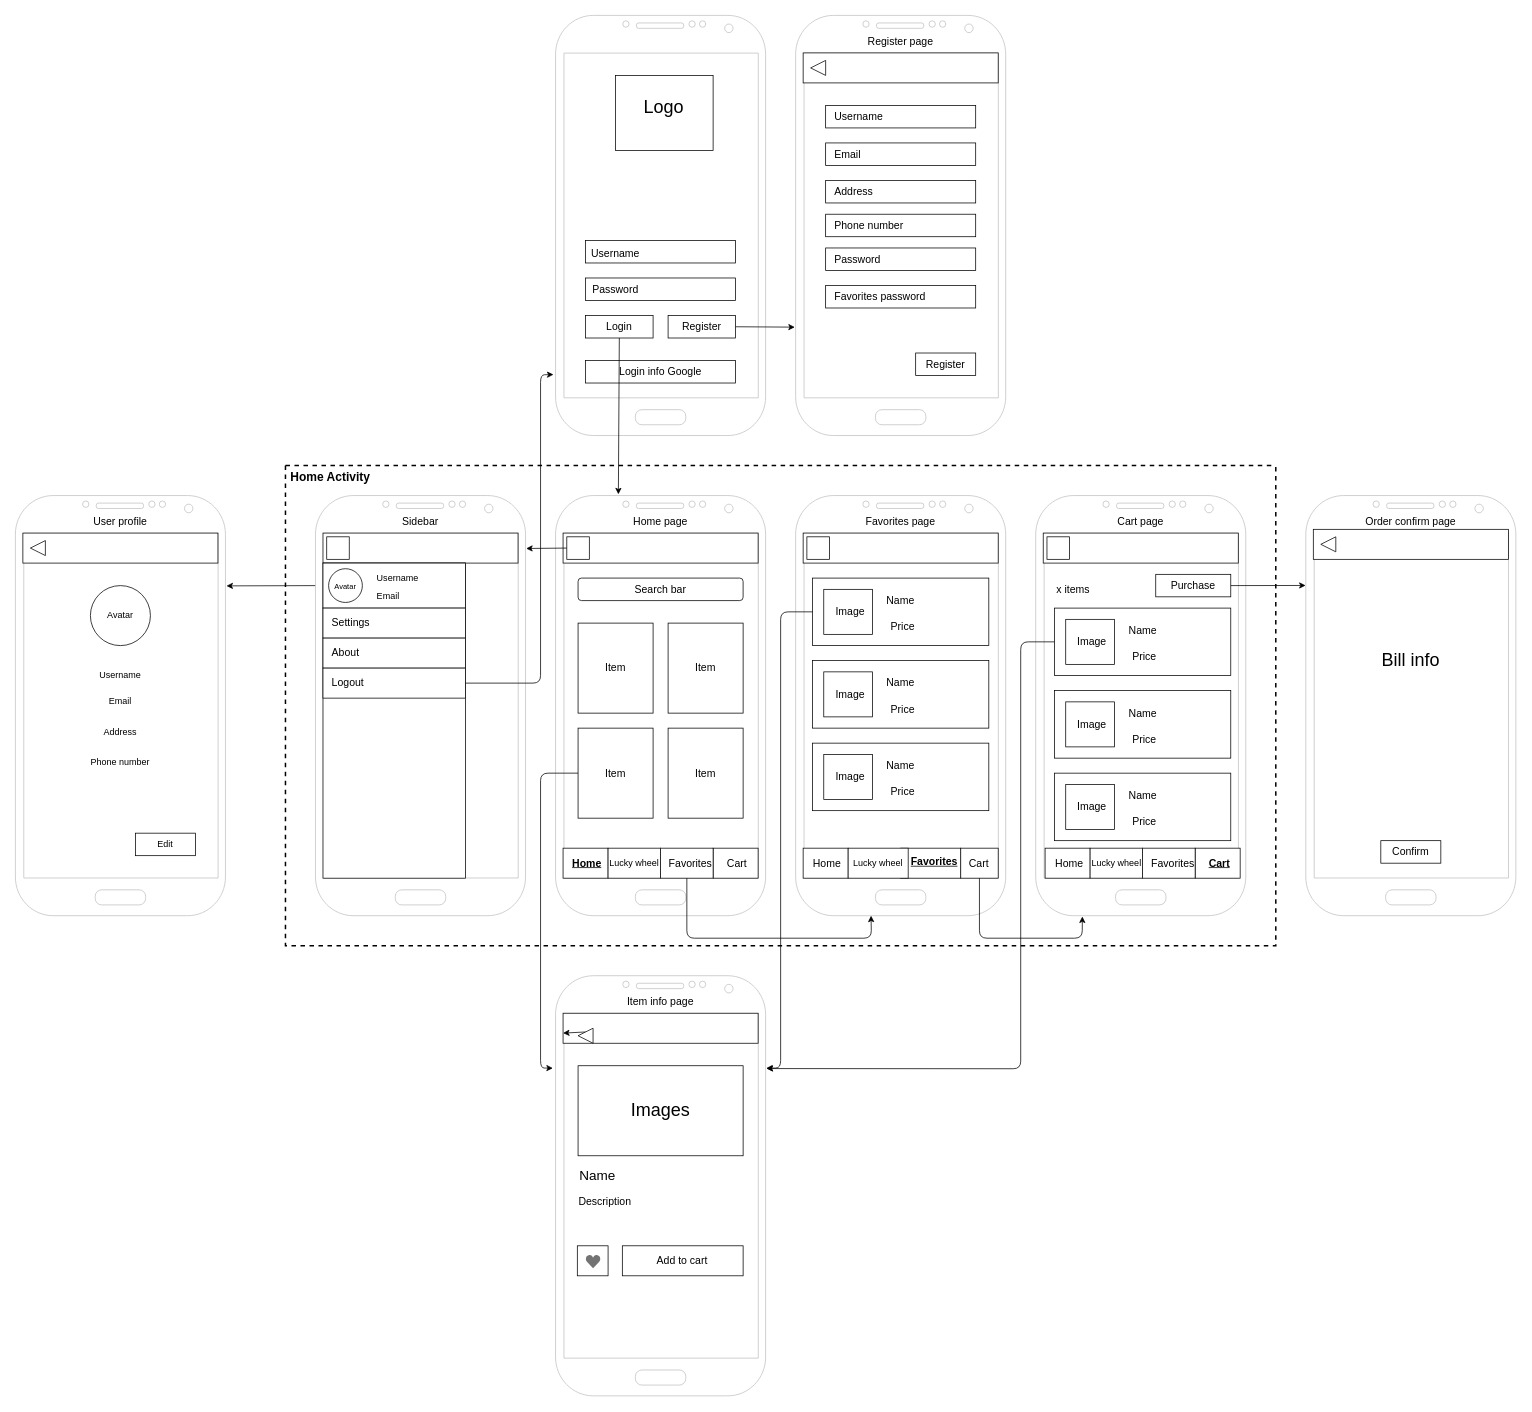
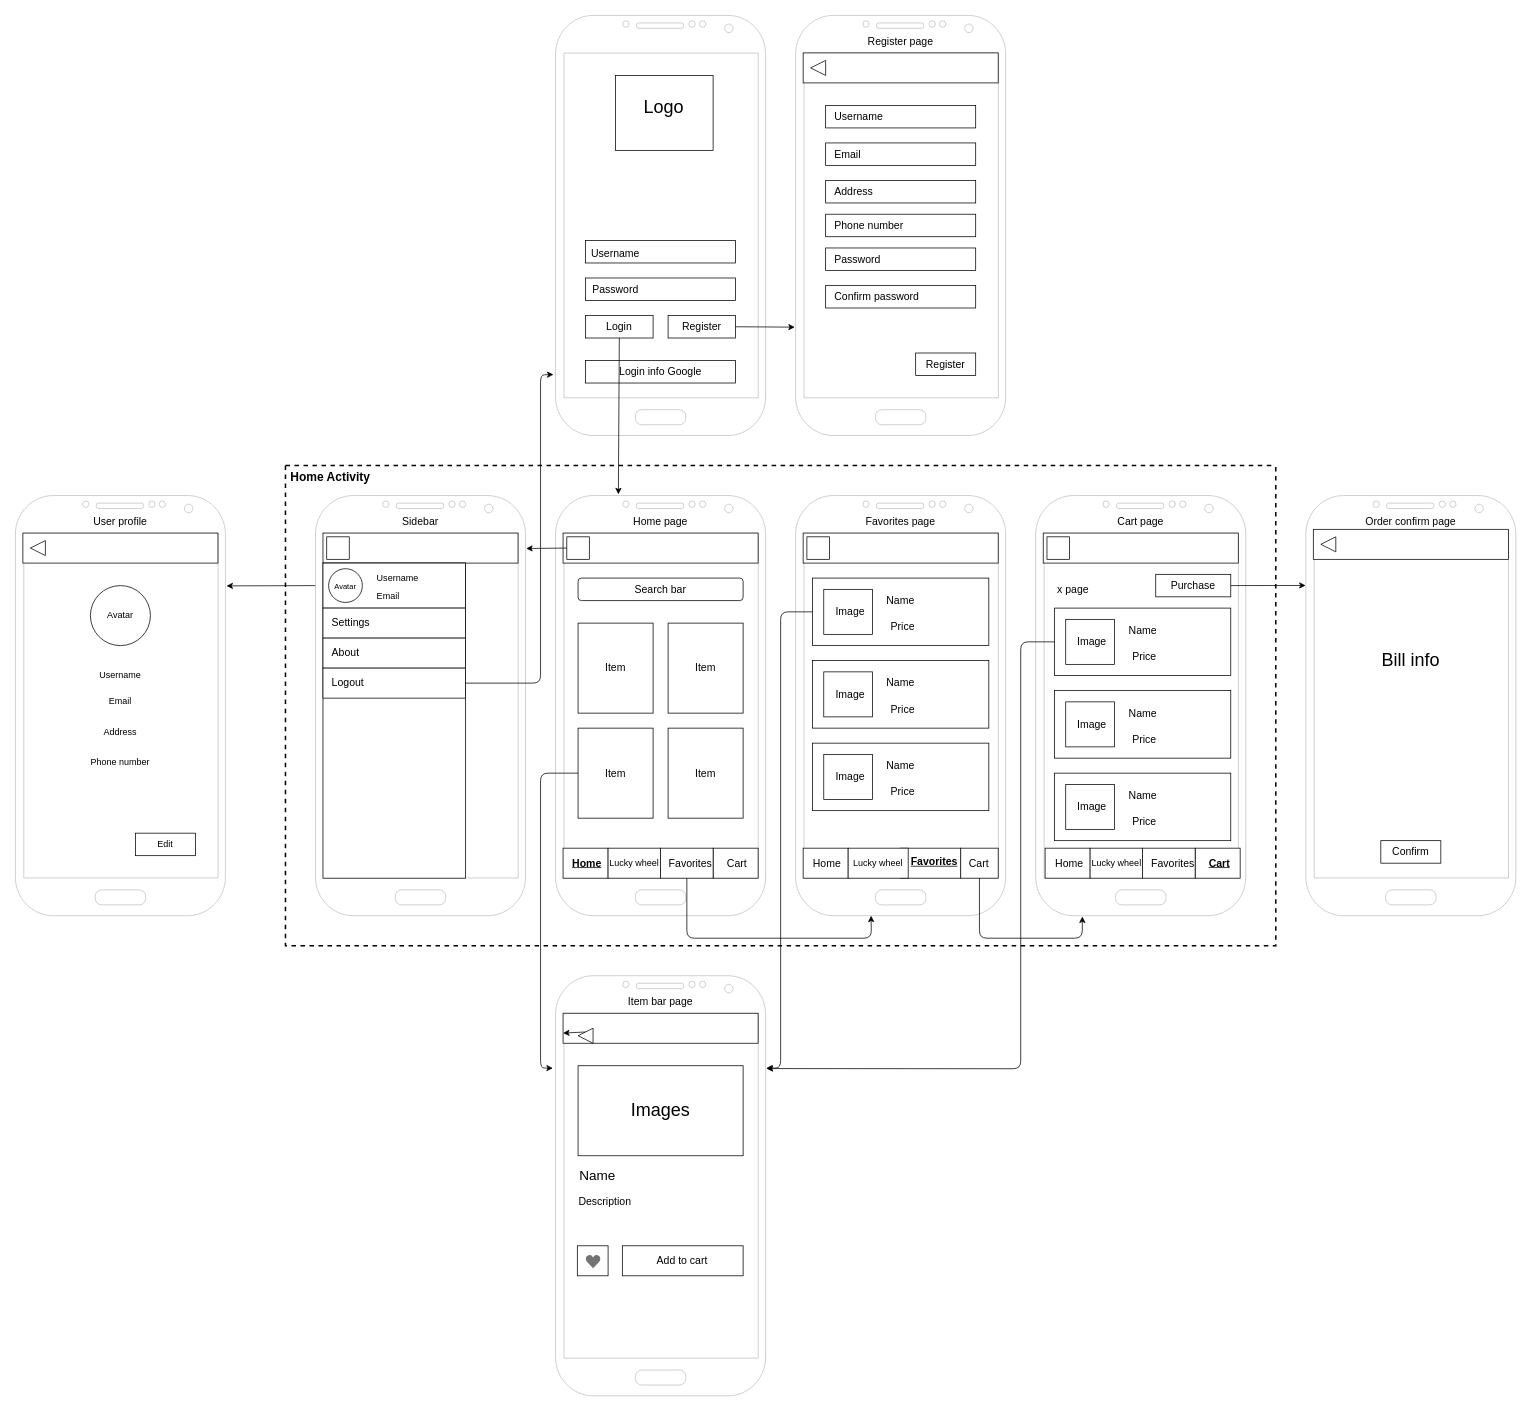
(885, 297) -> (879, 297)
(1073, 589) -> (1073, 589)
(660, 1002) -> (660, 1002)
